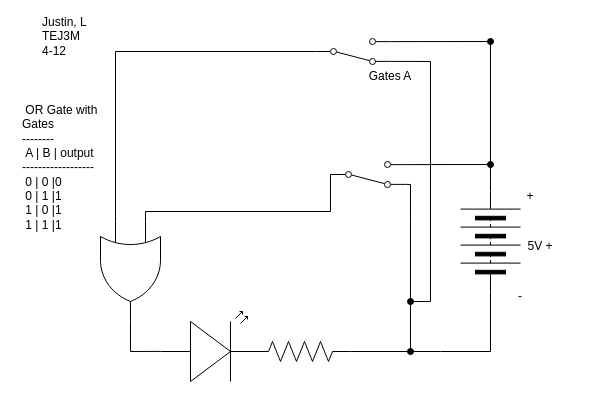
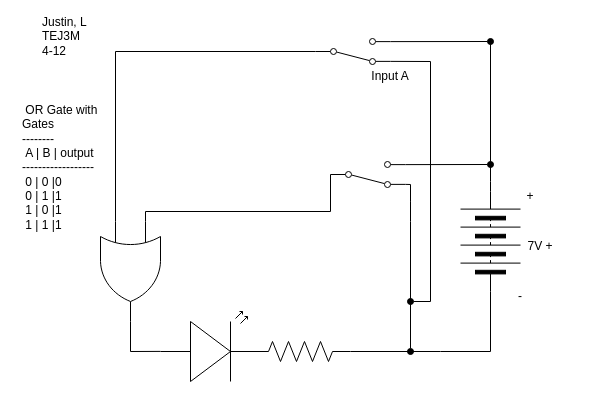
(391, 77) -> (391, 77)
(541, 247) -> (541, 247)
